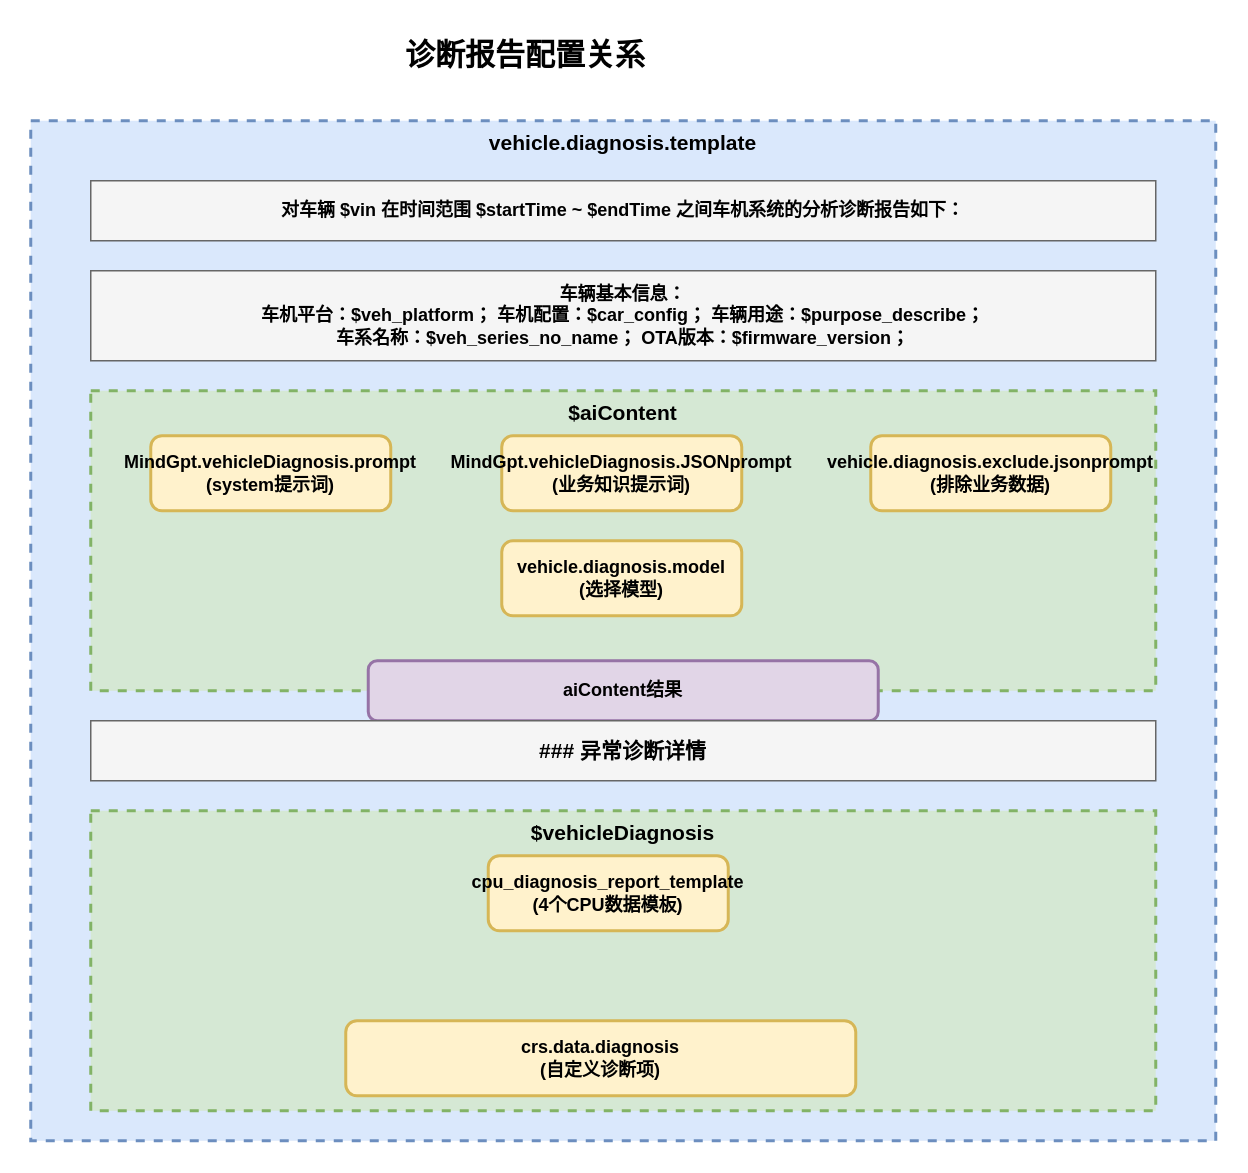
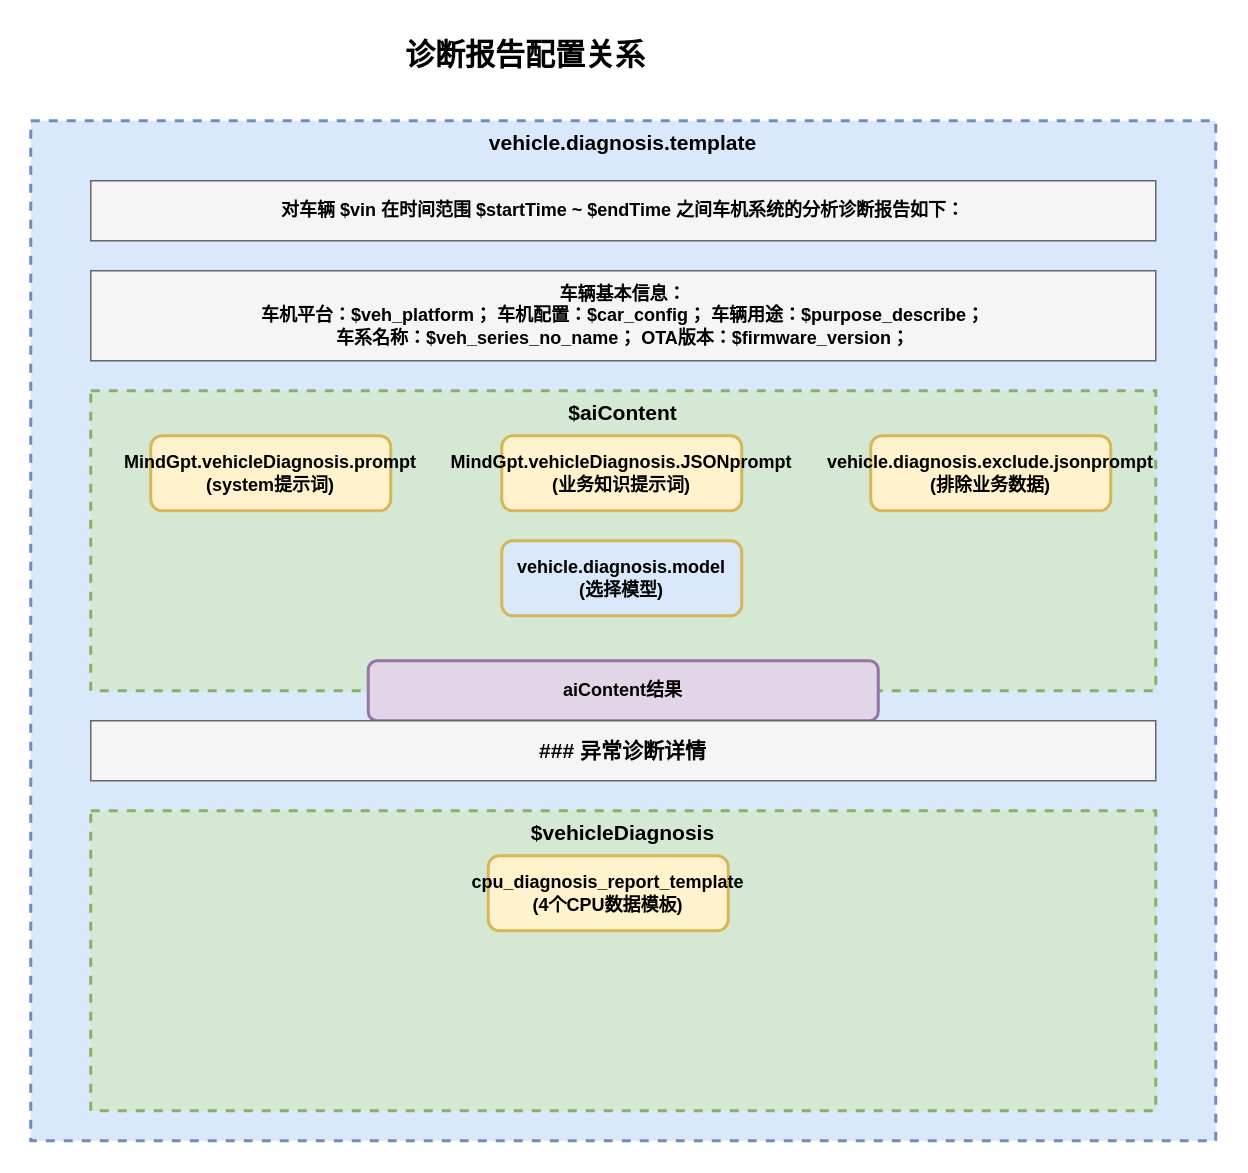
(622, 578) -> (622, 578)
(601, 1058) -> none
